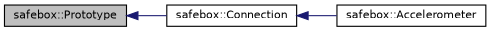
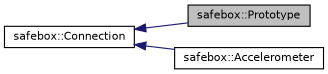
(152, 16) -> (167, 25)
